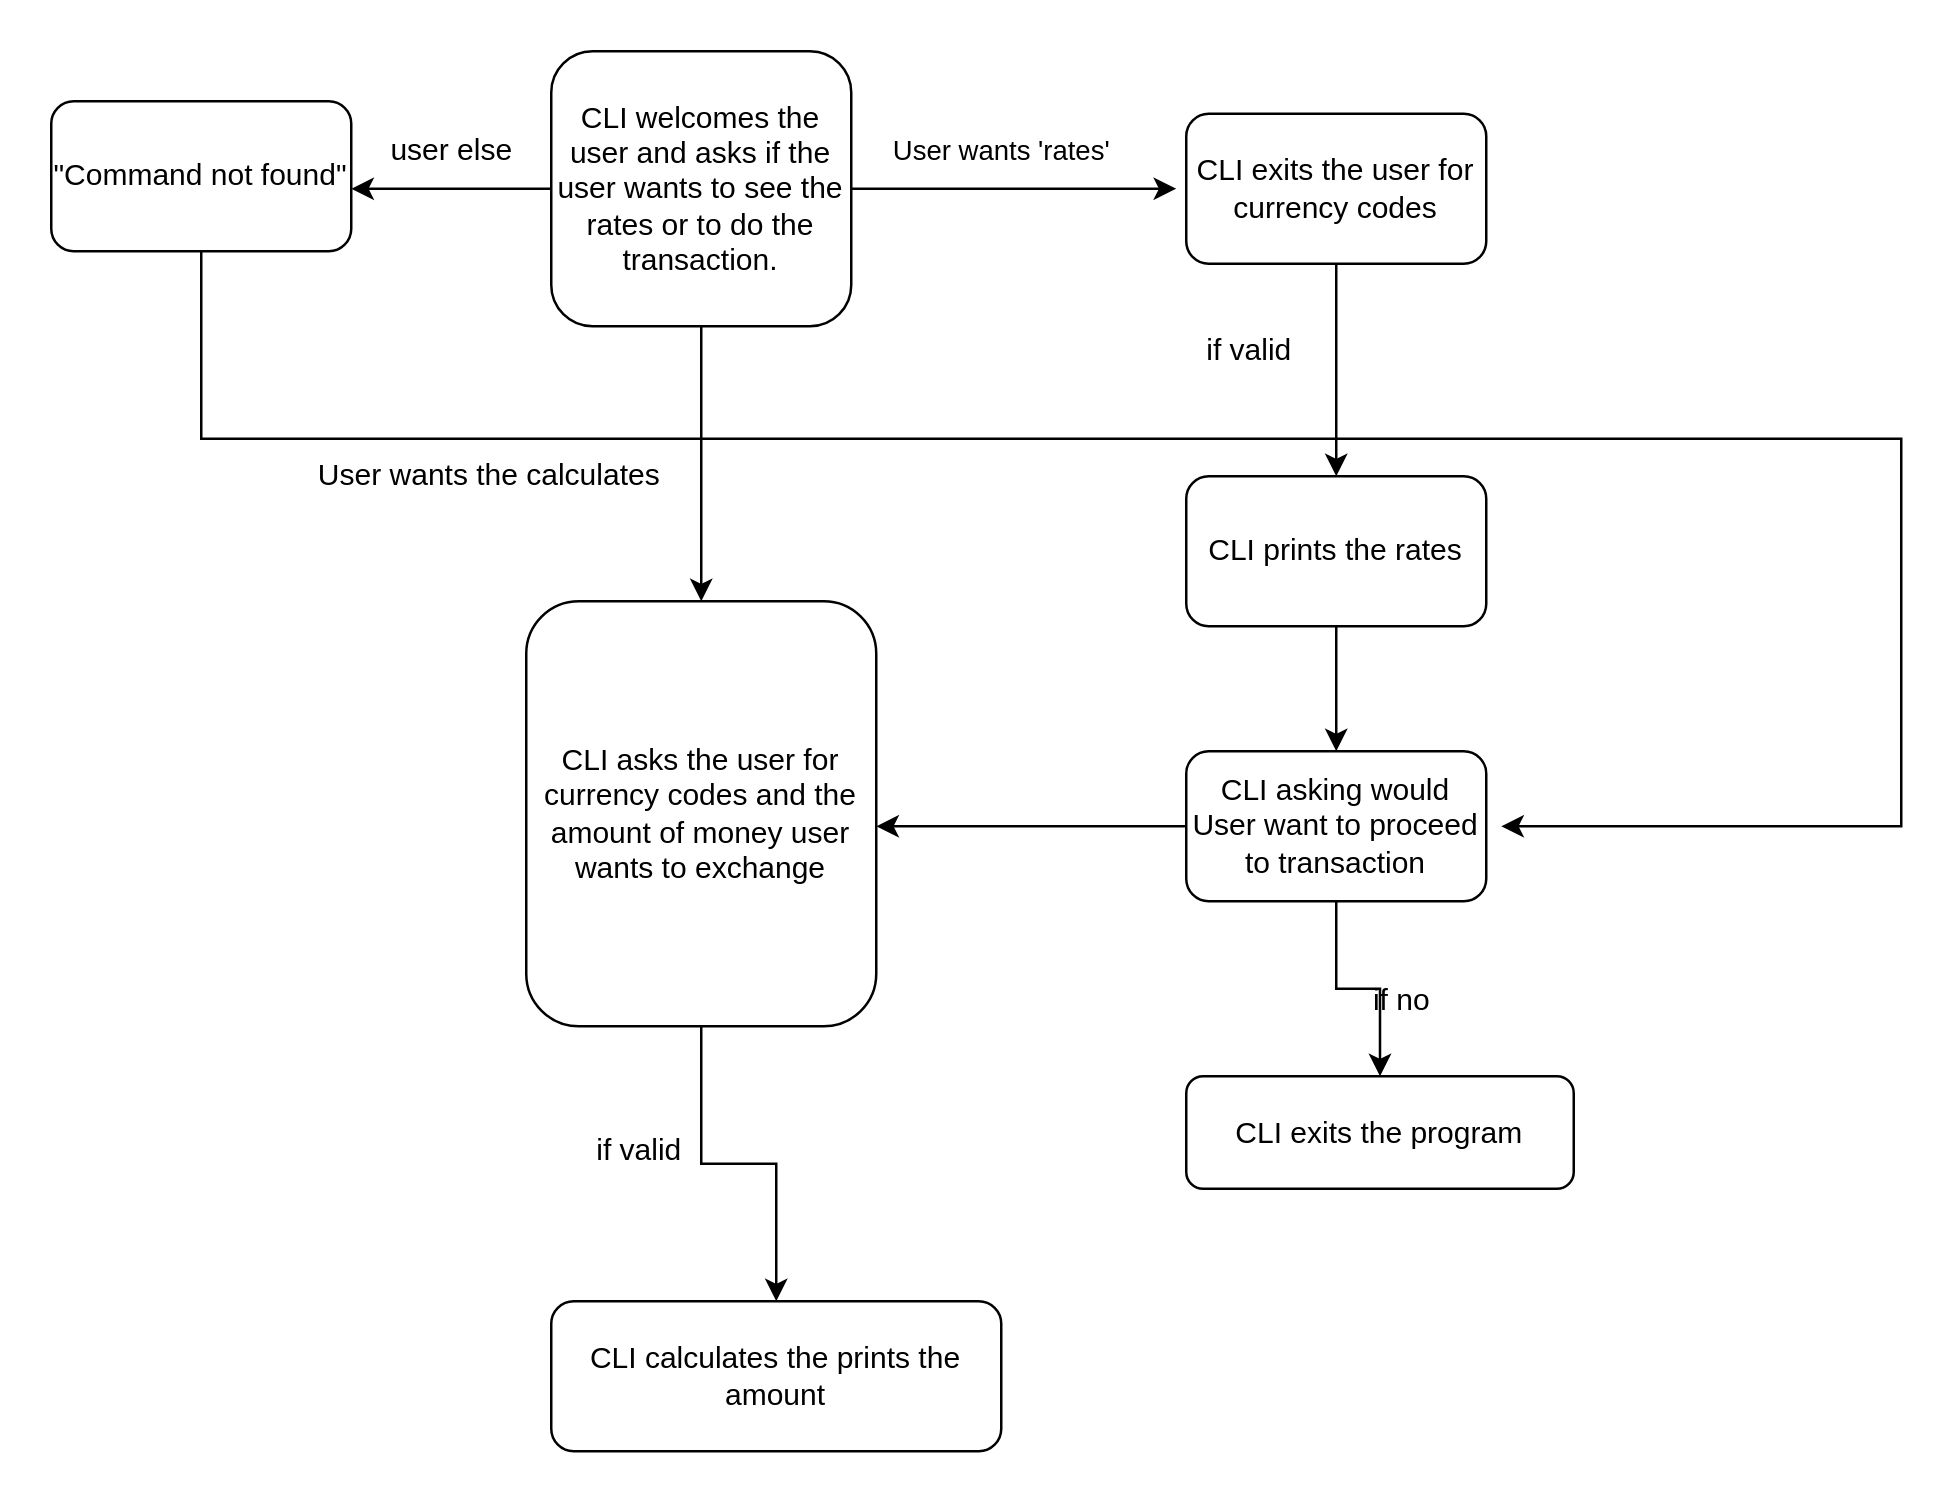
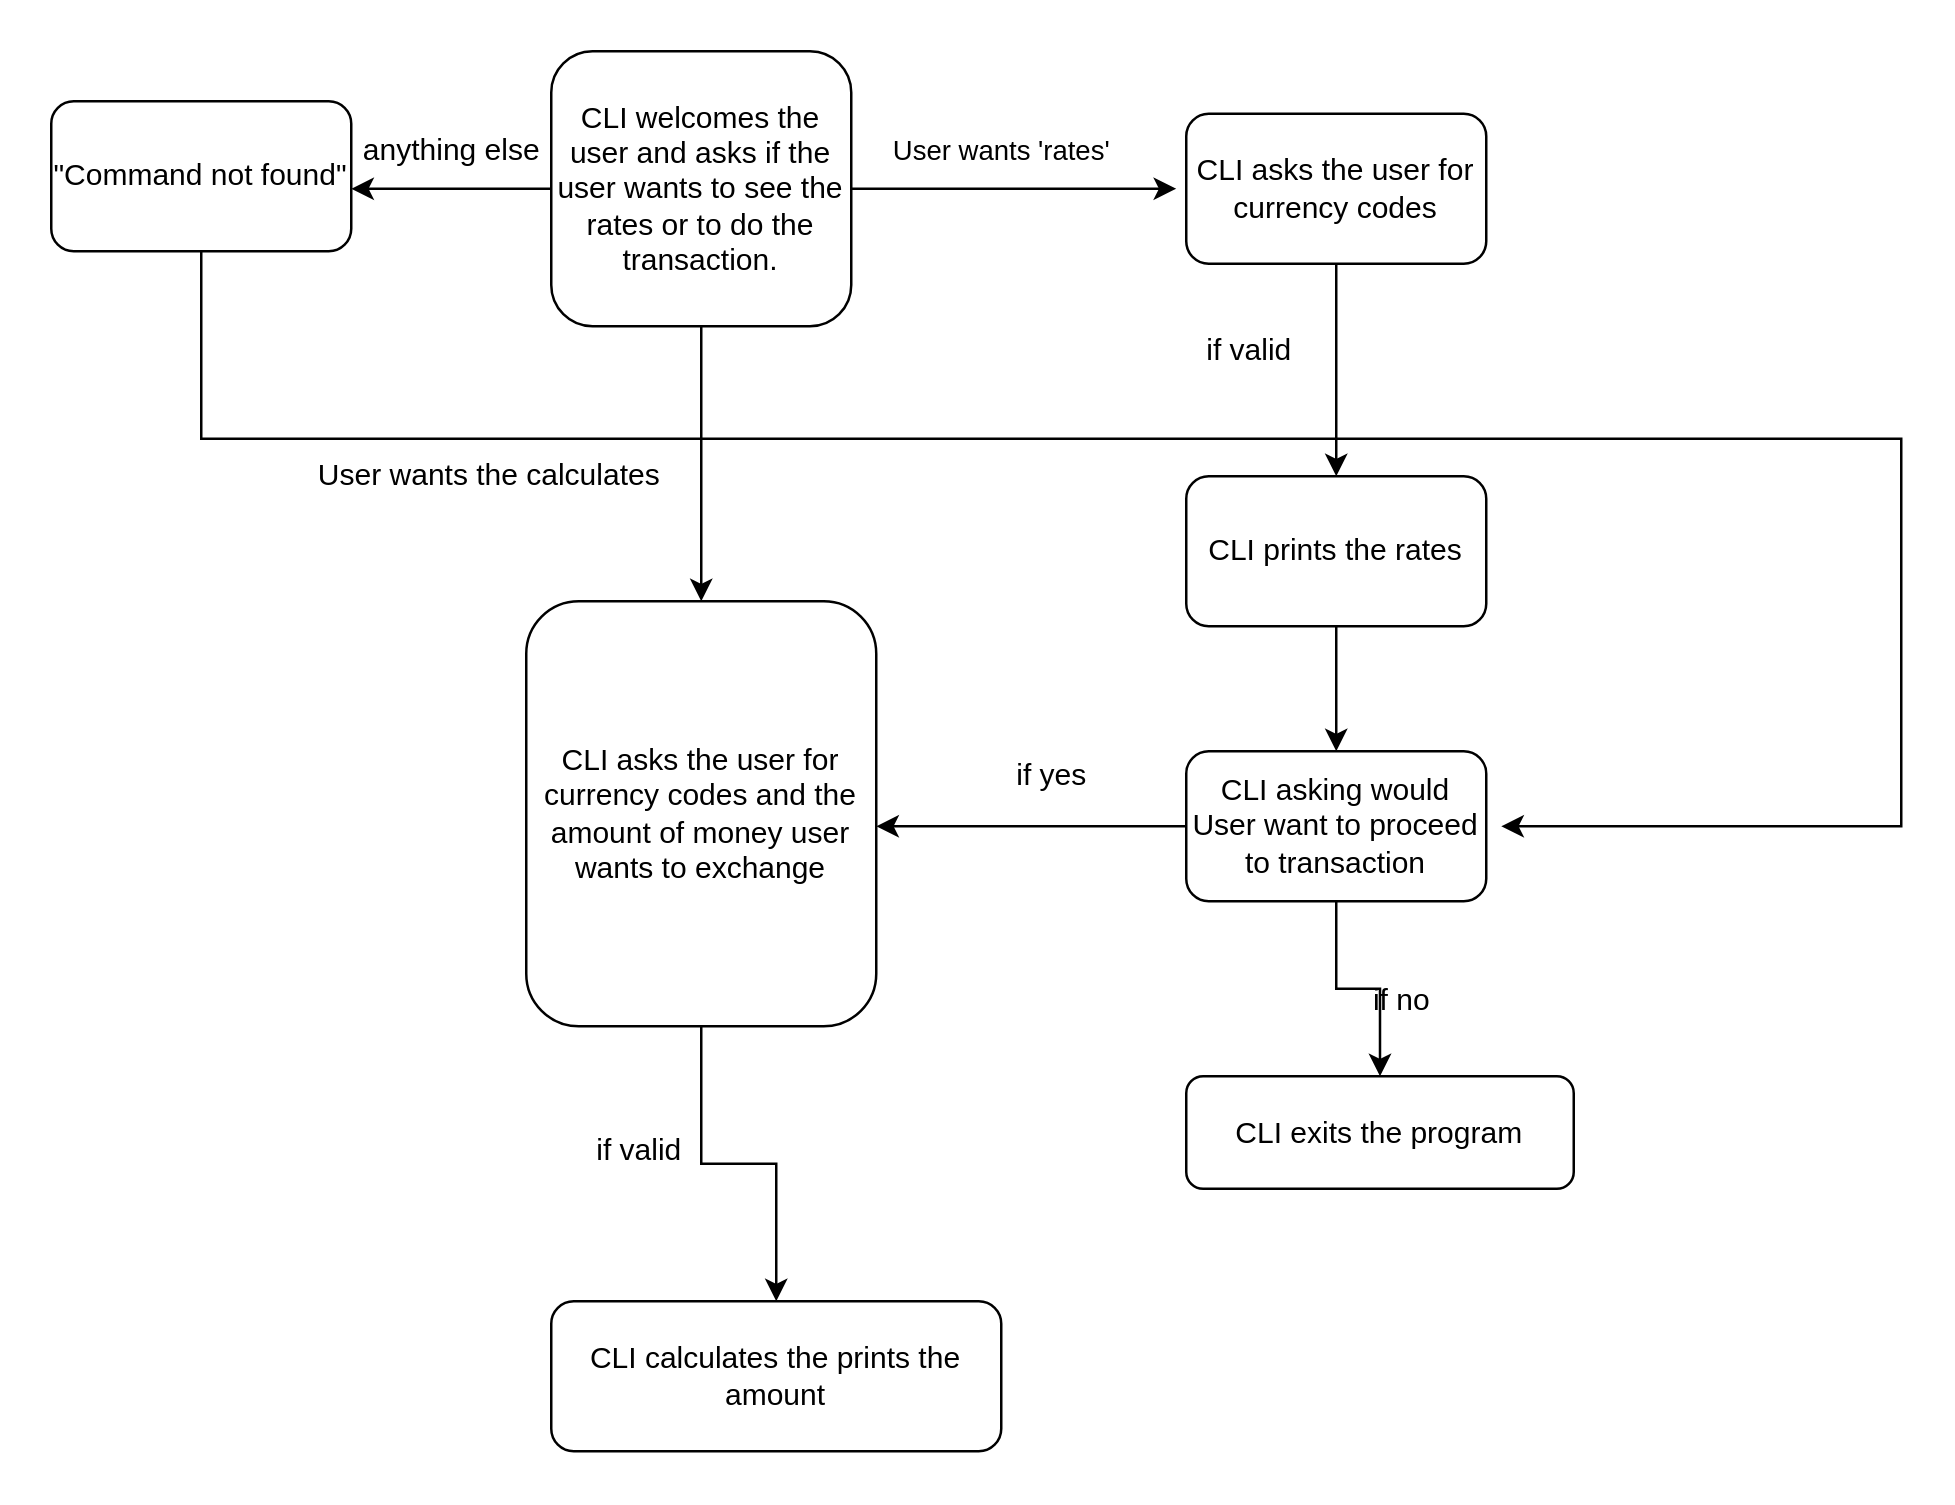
(453, 151) -> (453, 151)
(1336, 189) -> (1336, 189)
none -> (1051, 776)
